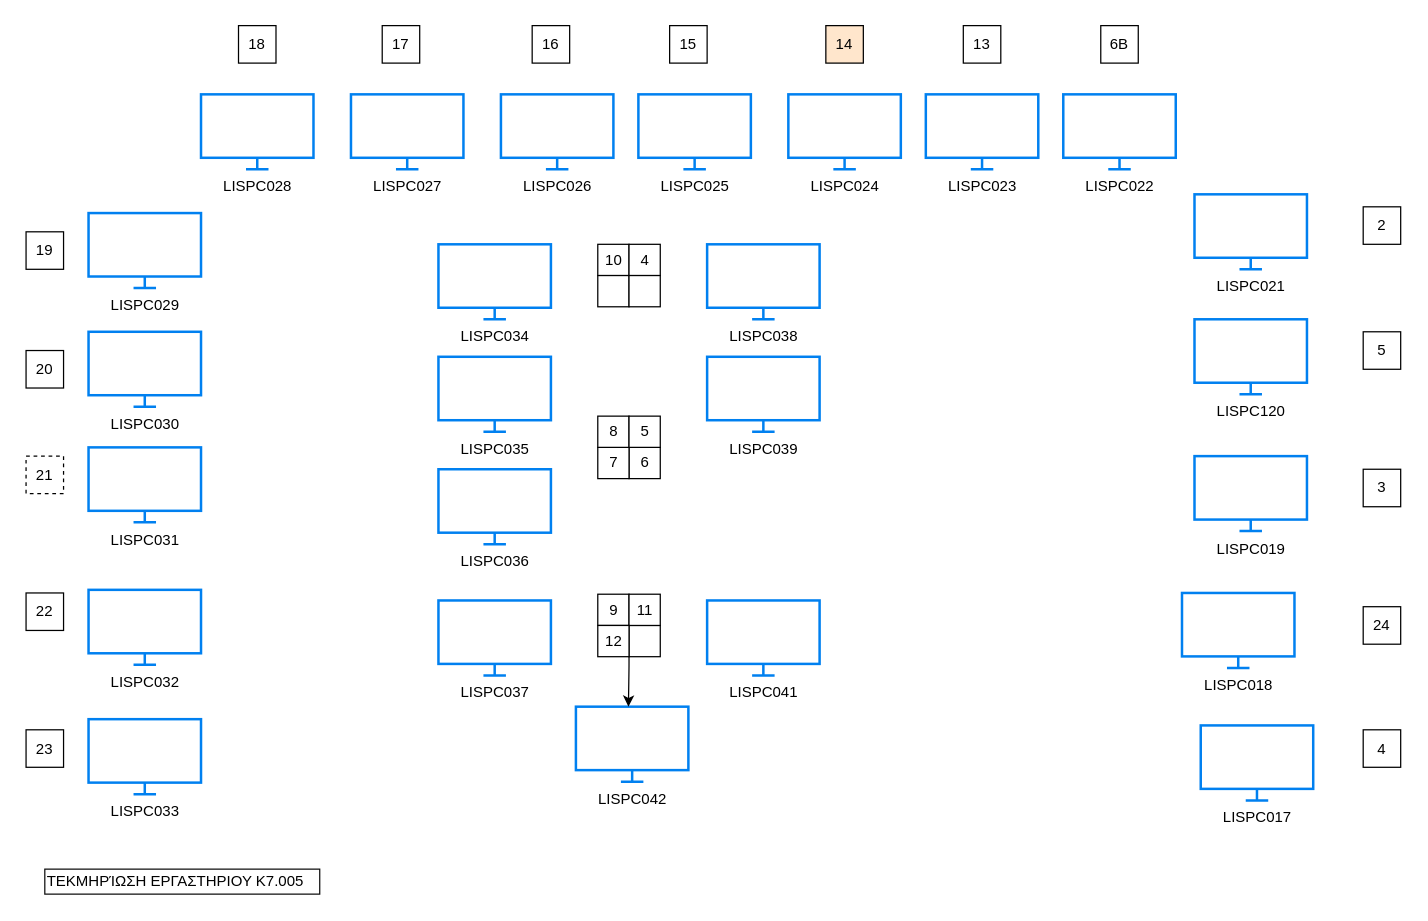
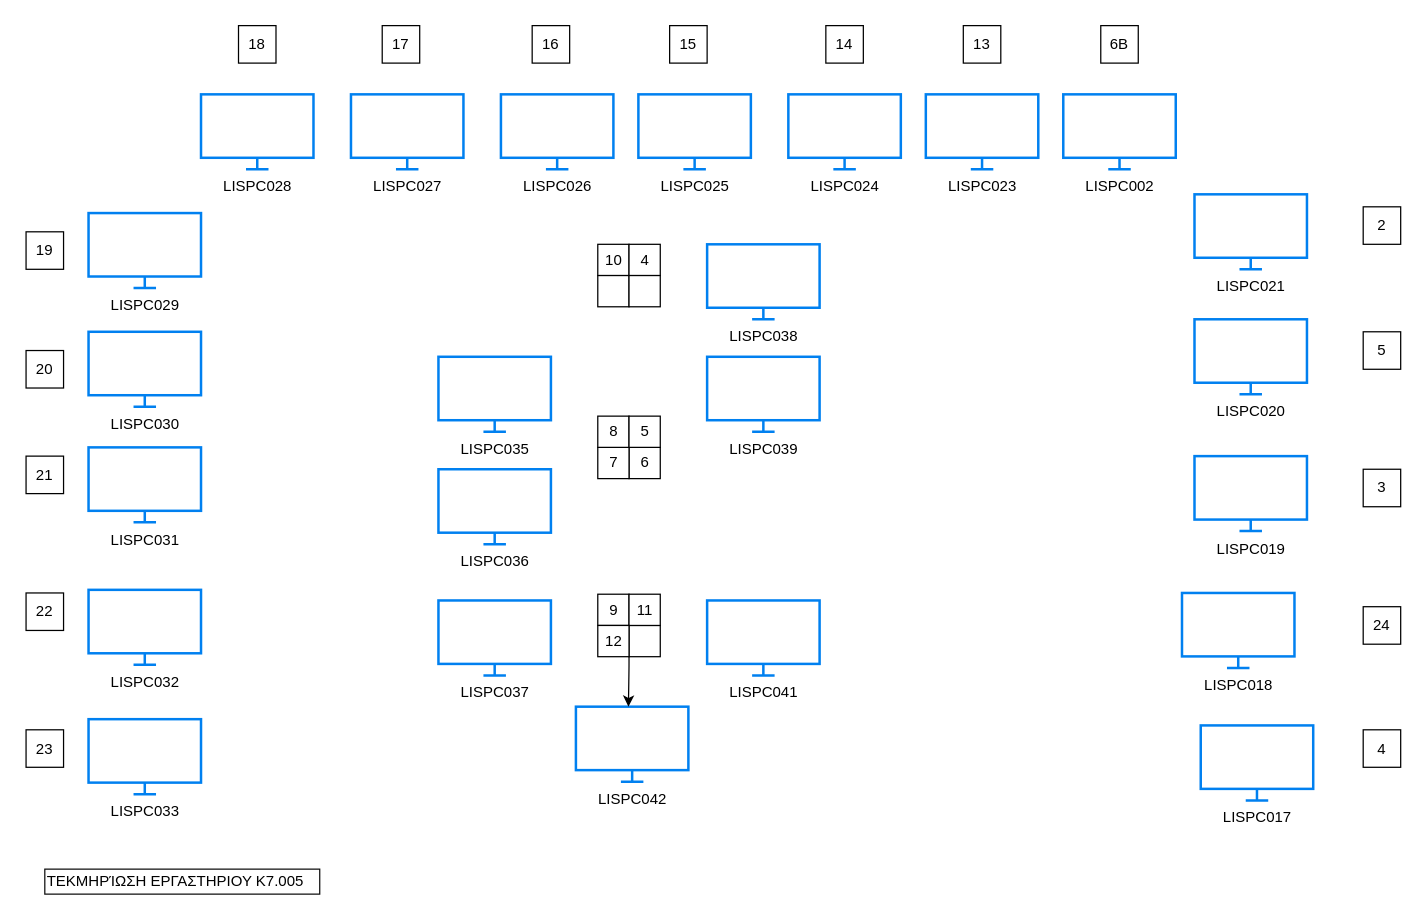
(844, 44) -> (844, 44)
(1120, 187) -> (1120, 187)
(494, 282) -> none
(1251, 412) -> (1251, 412)
(44, 475) -> (44, 475)
